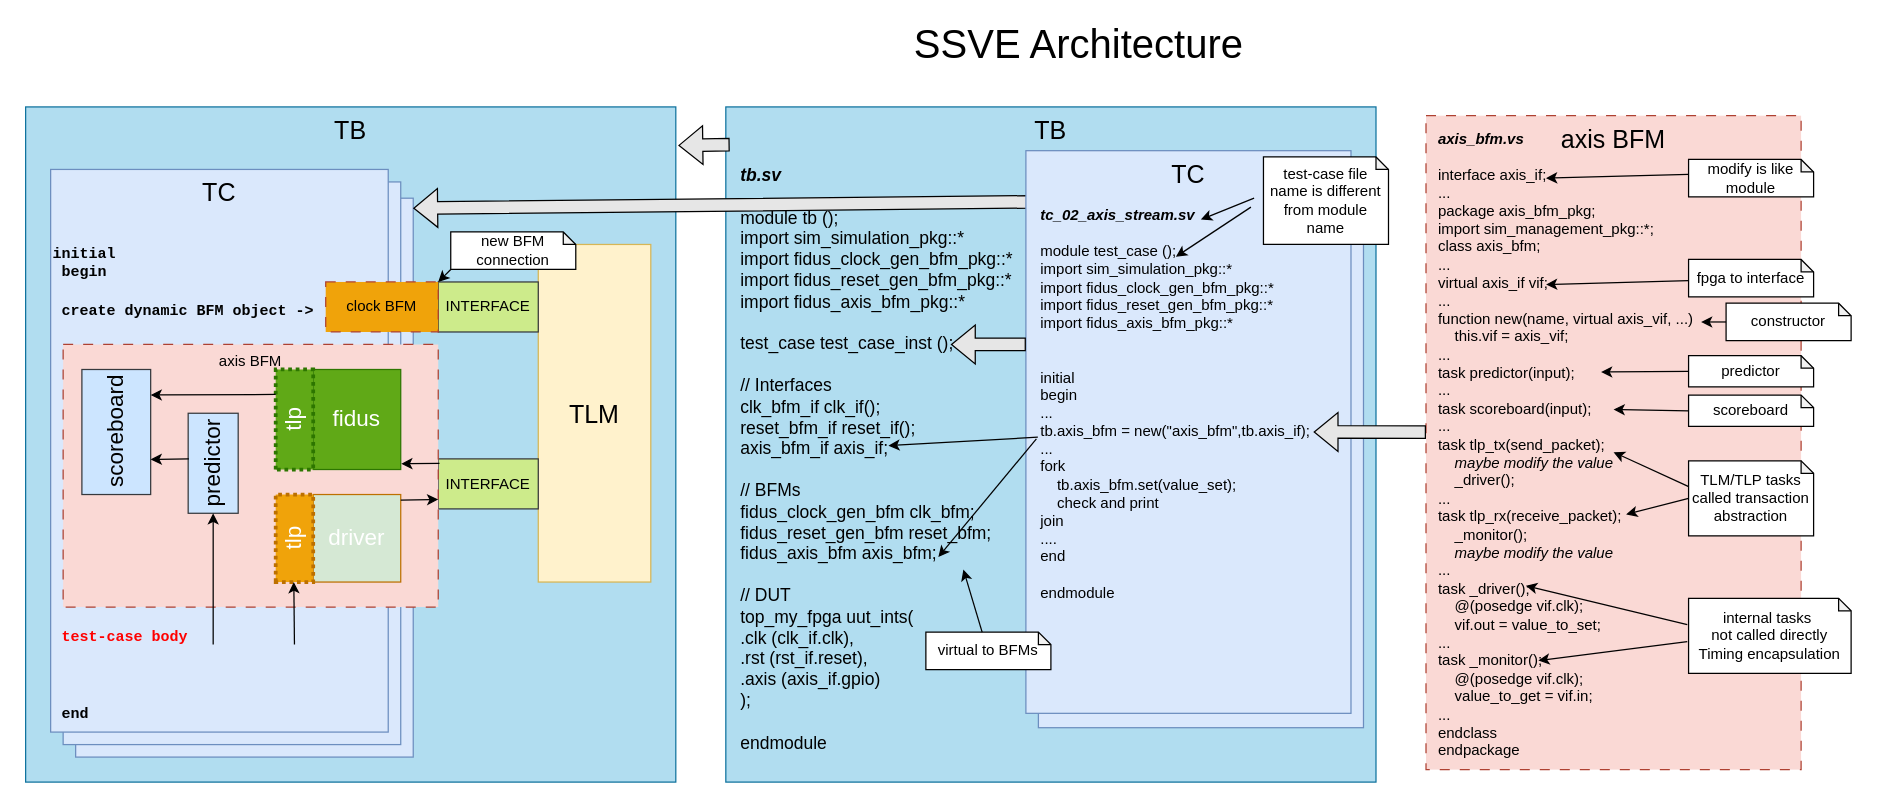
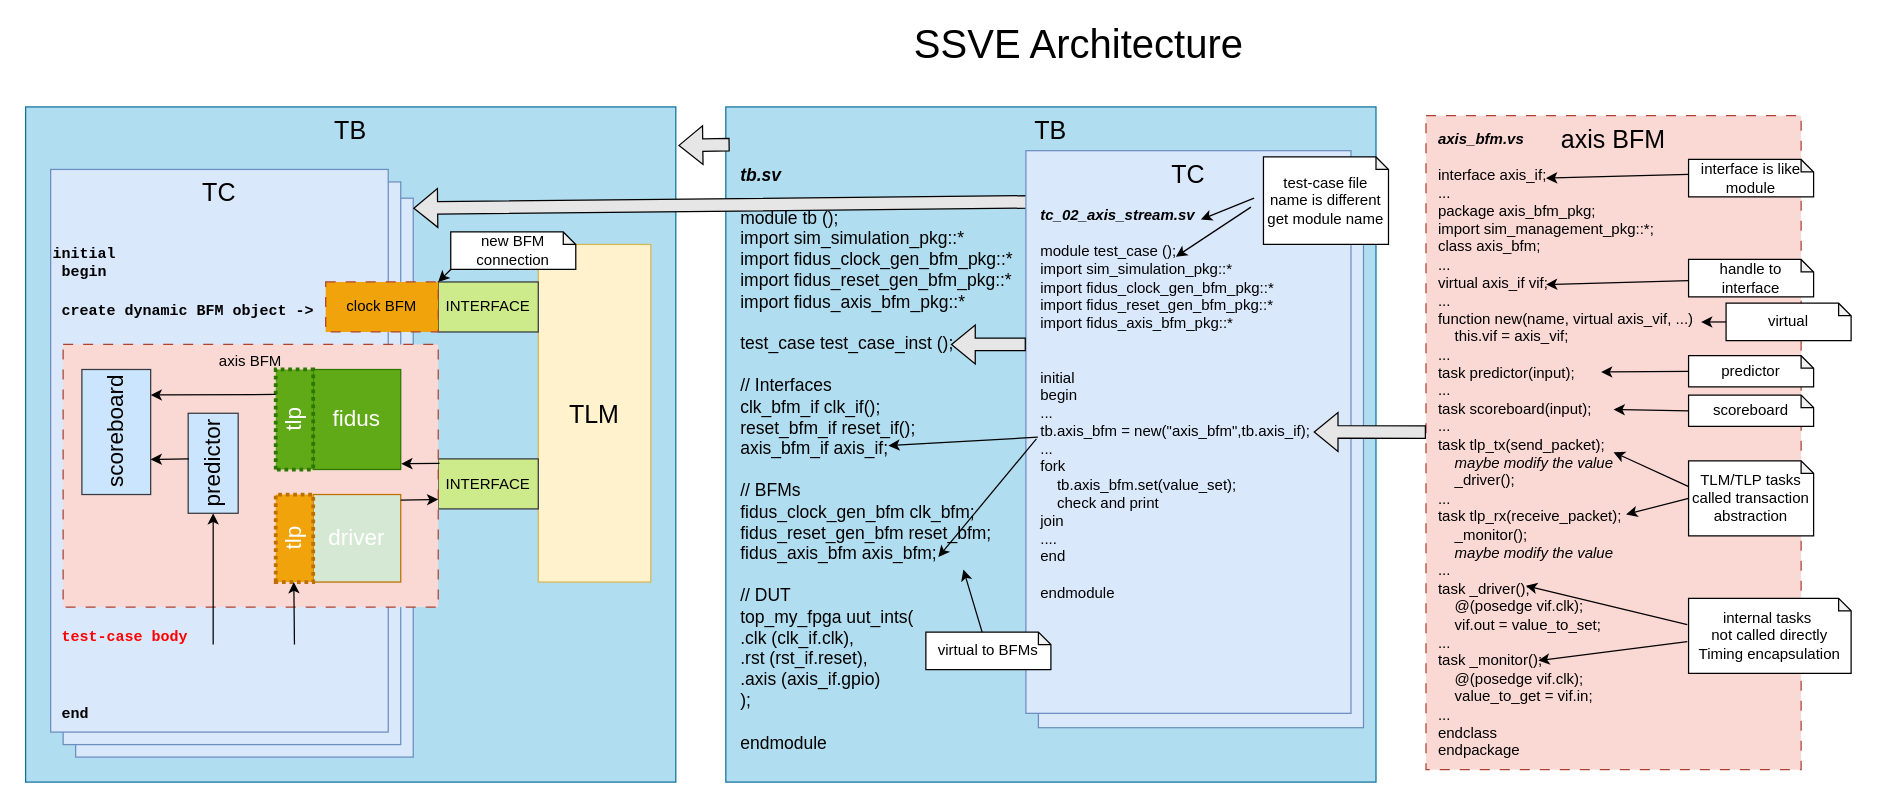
(1751, 178) -> (1751, 178)
(1326, 201) -> (1326, 201)
(1751, 278) -> (1751, 278)
(1788, 322) -> (1788, 322)
